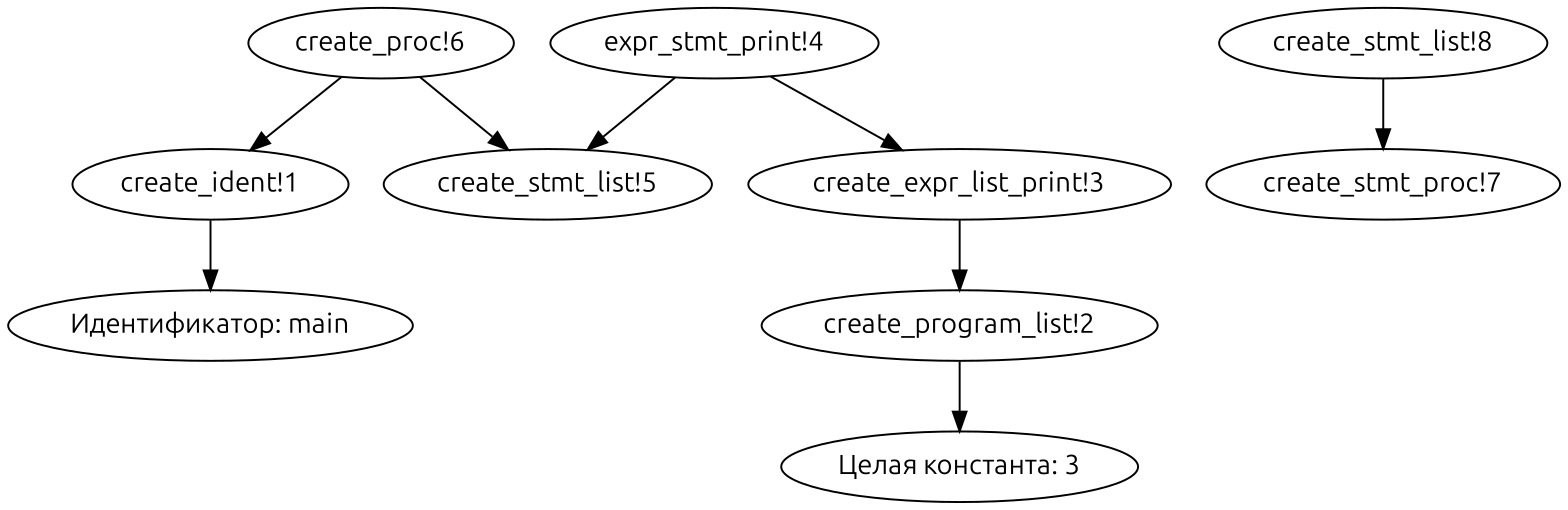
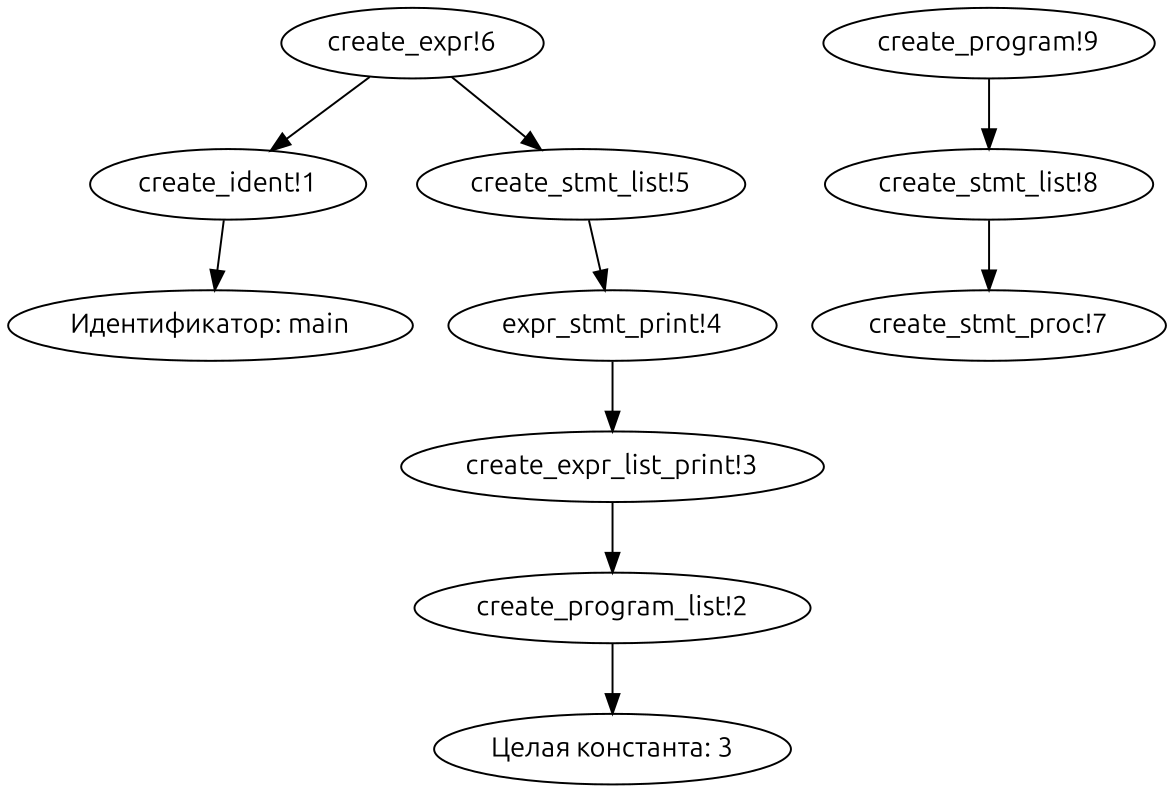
(381, 43) -> (413, 43)
none -> (989, 43)
(639, 107) -> (595, 245)
